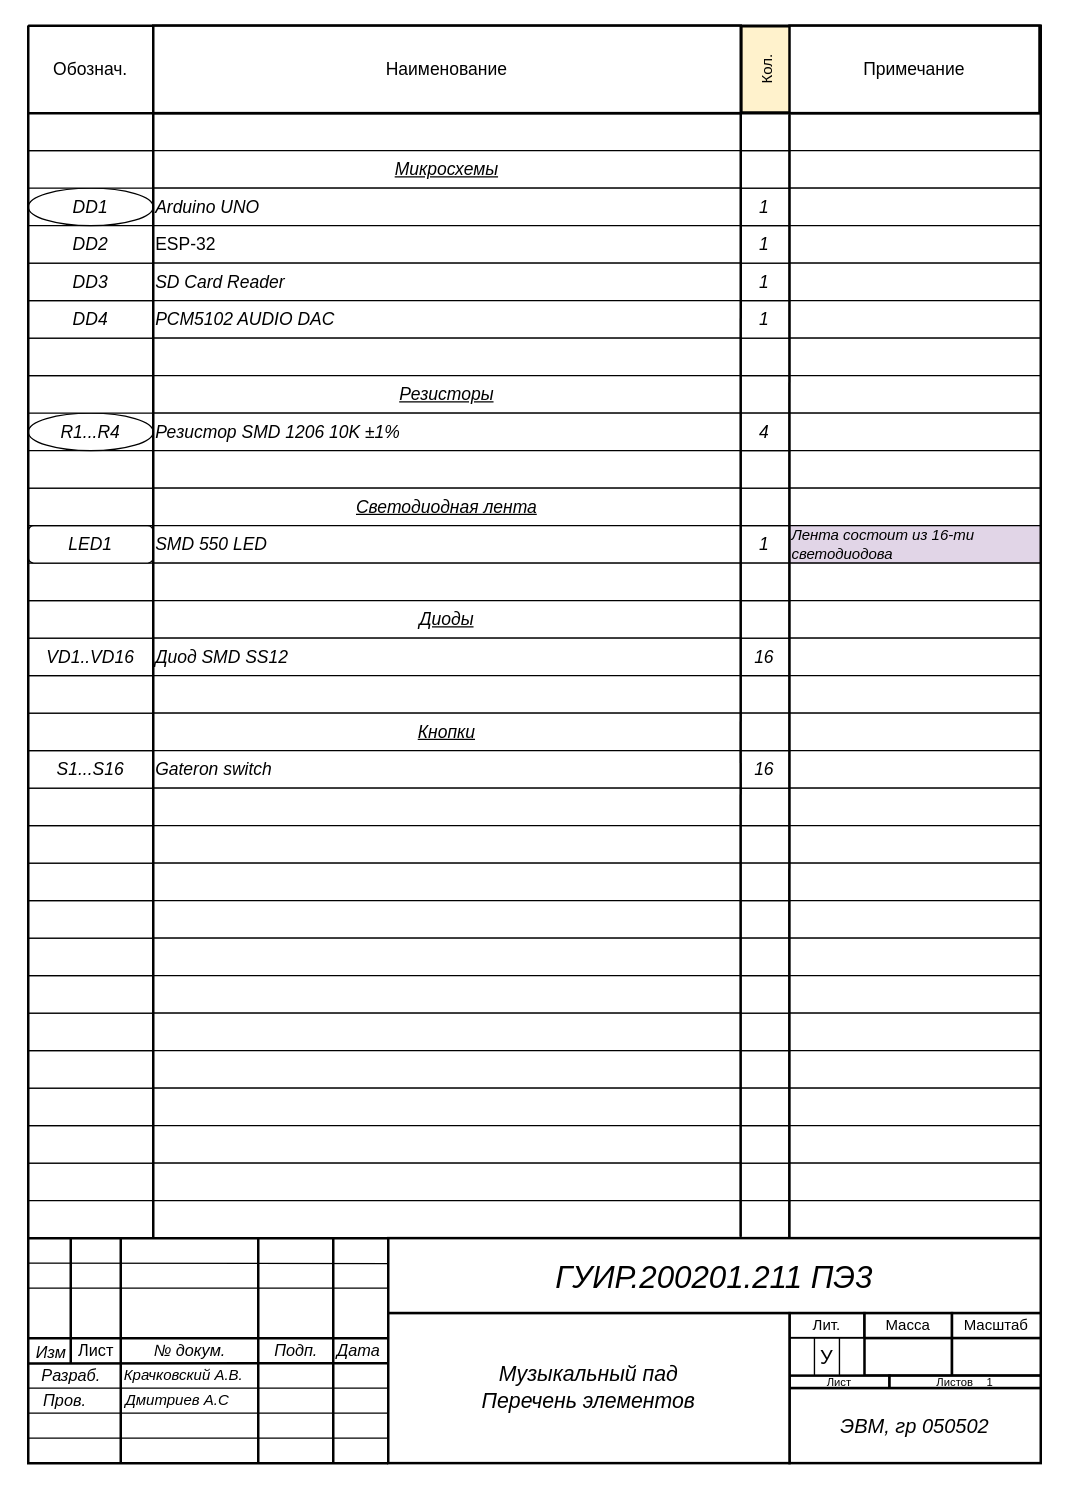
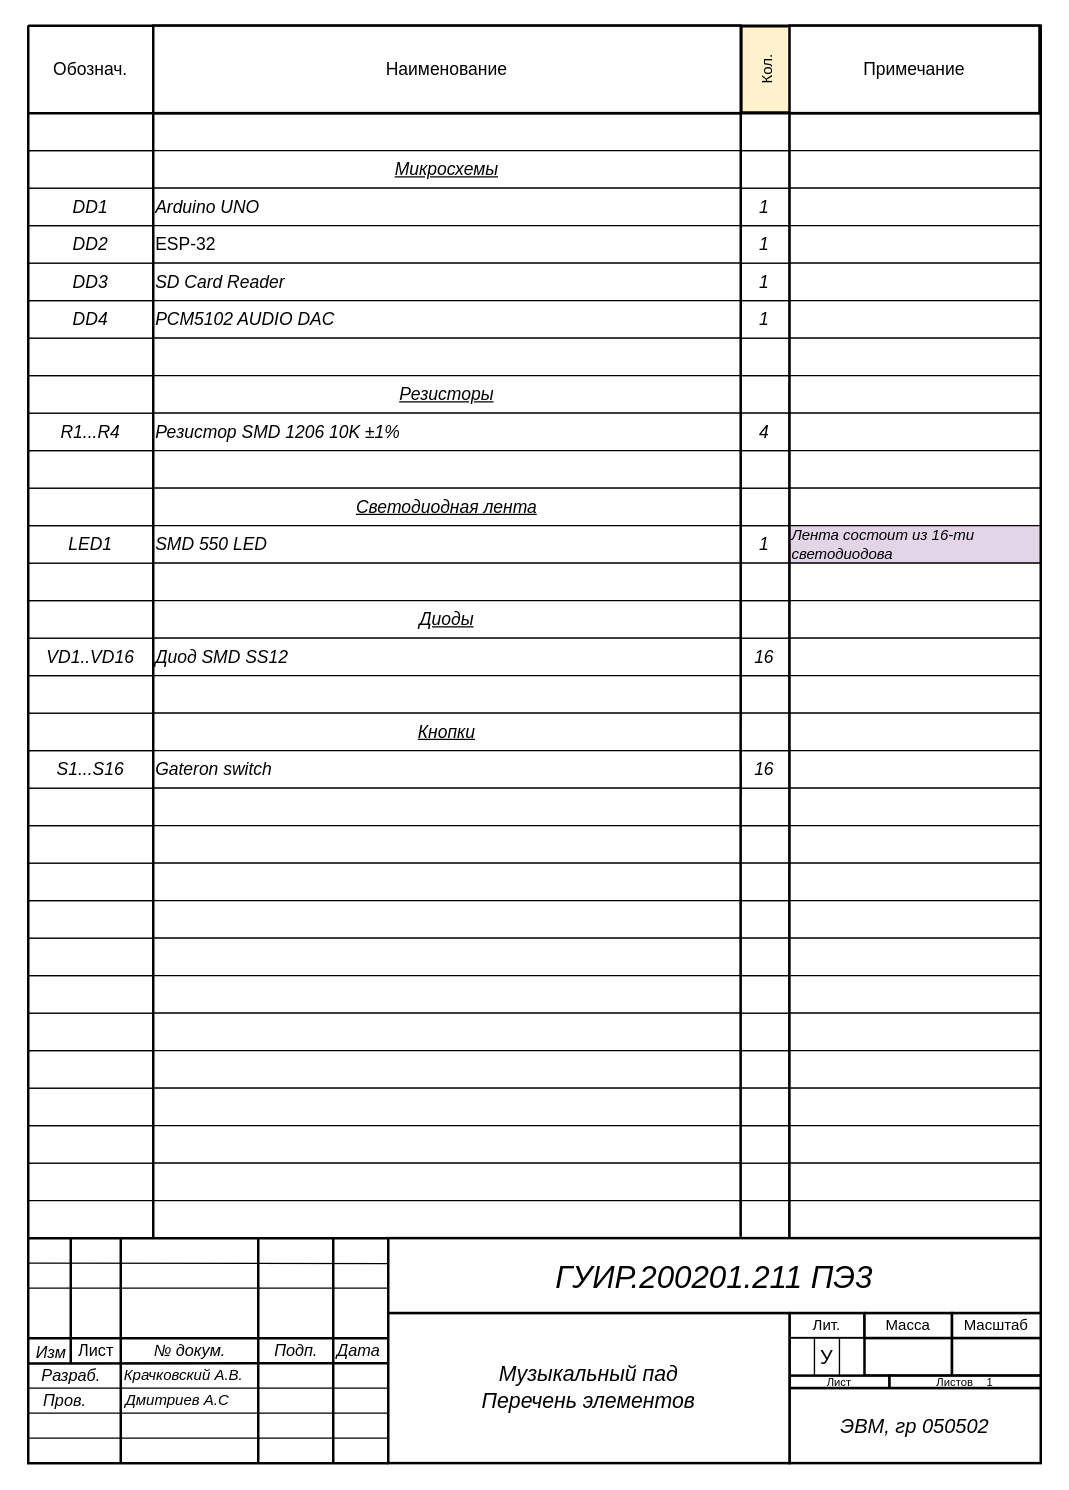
(91, 207) -> (91, 207)
(91, 432) -> (91, 432)
(91, 544) -> (91, 544)
